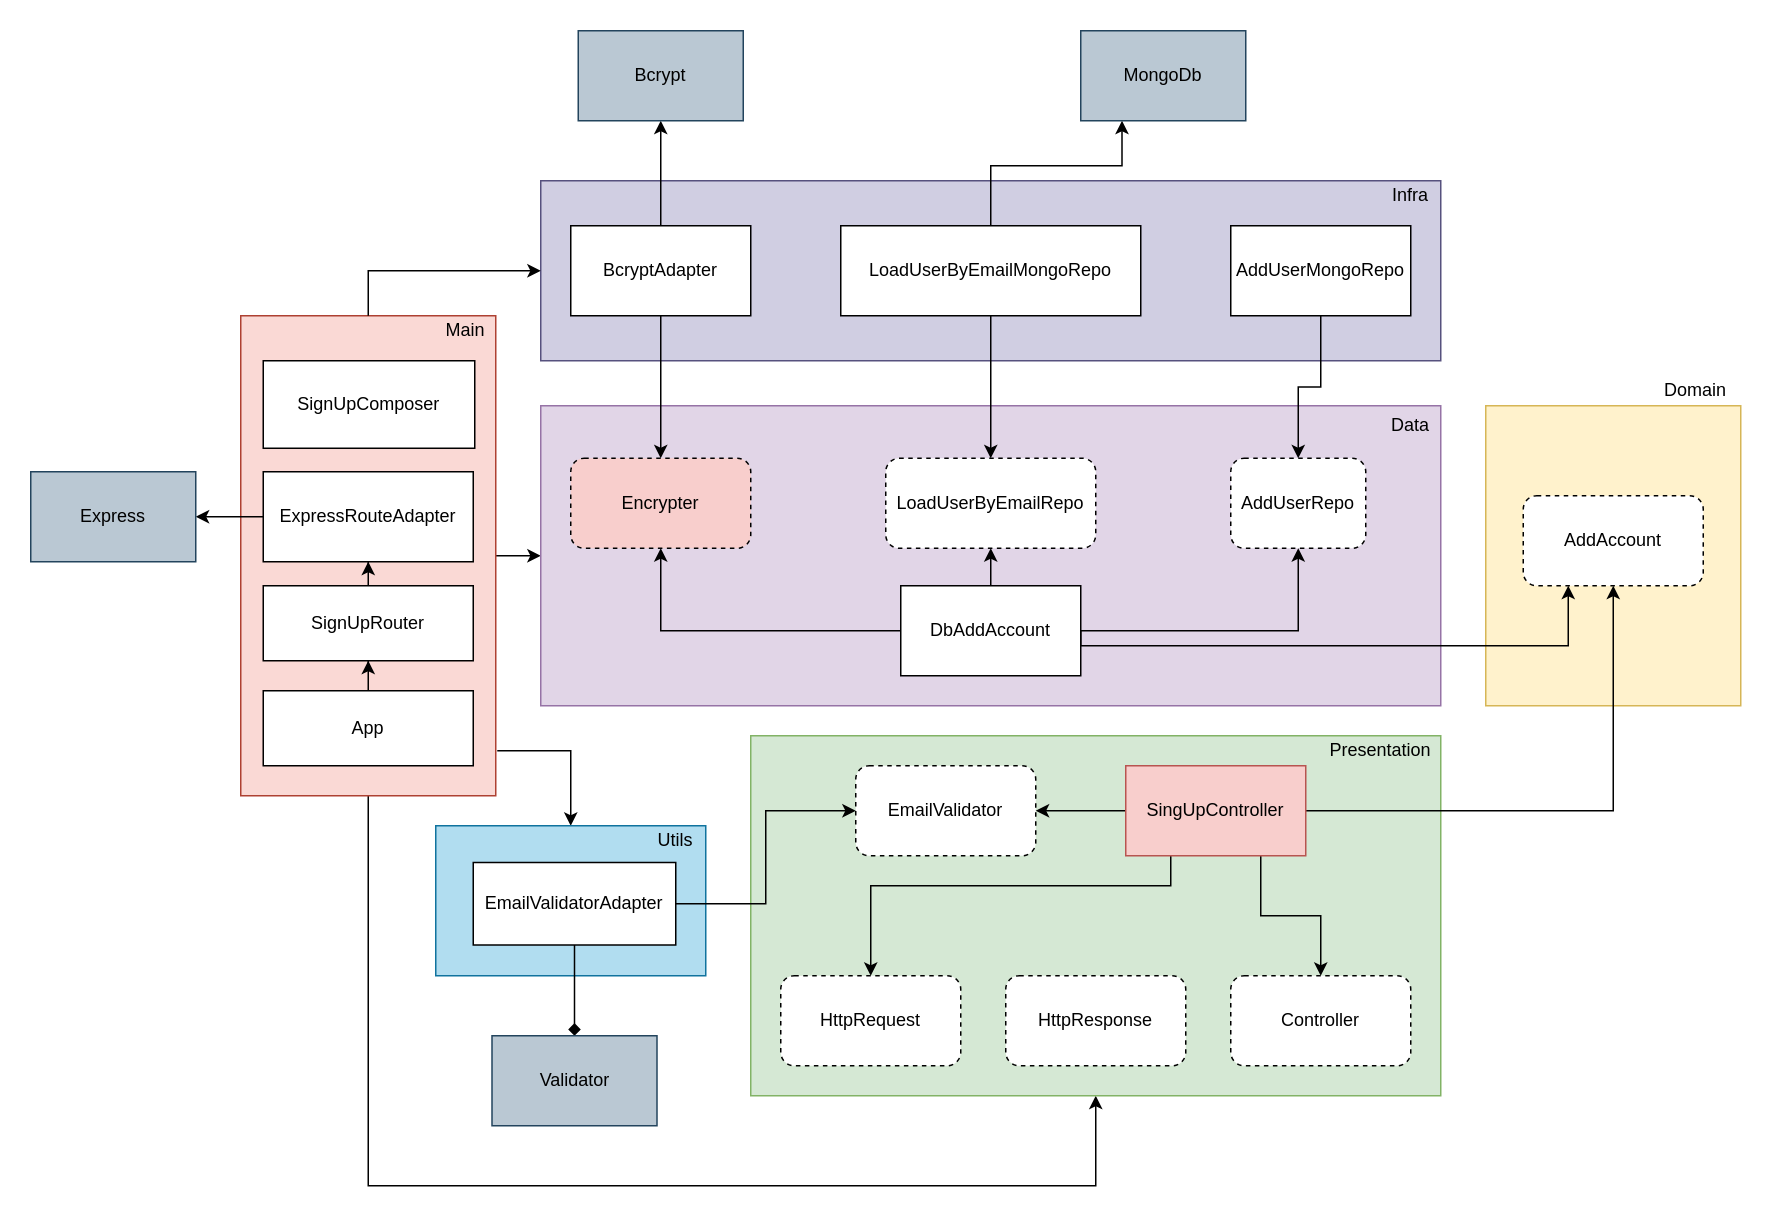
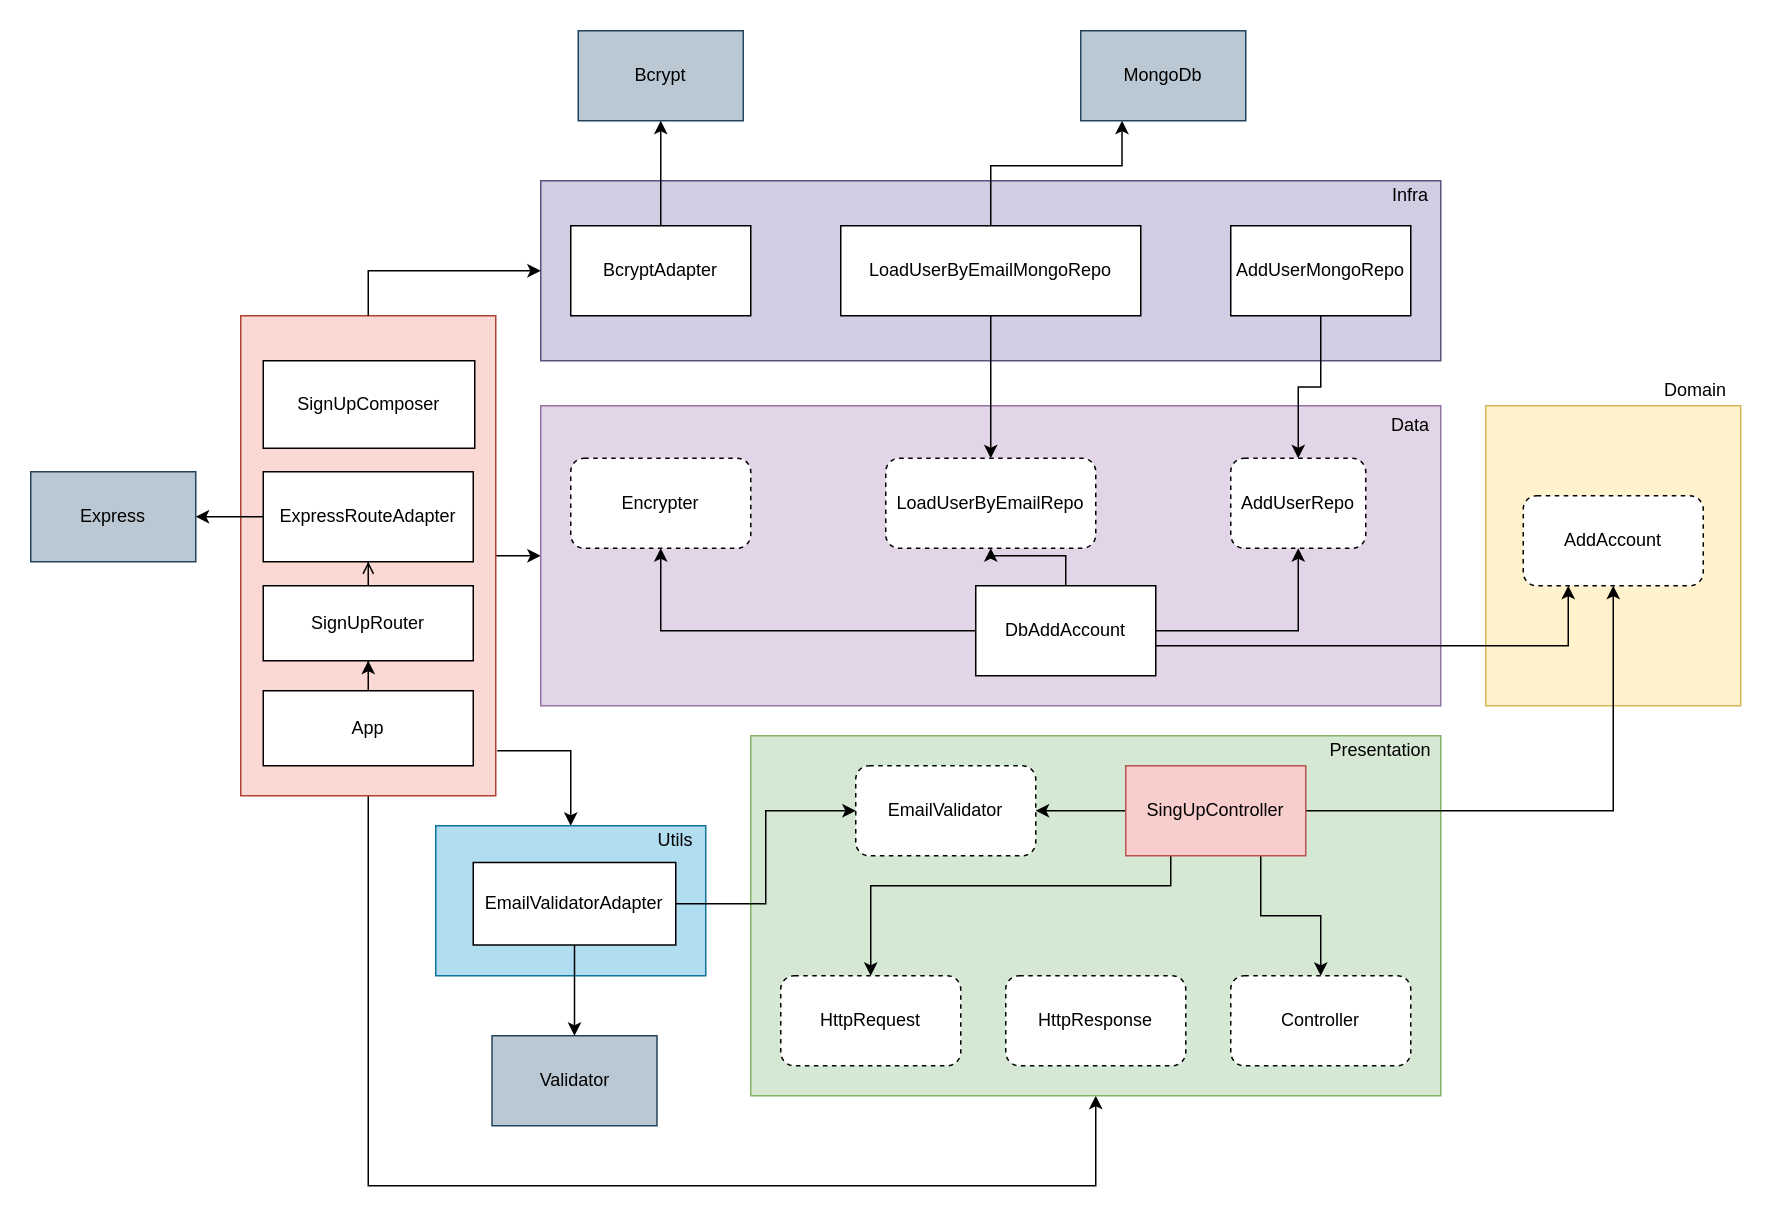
(466, 331) -> none
(661, 382) -> none
(661, 503) -> (661, 503)
(368, 573) -> (368, 570)
(991, 631) -> (1066, 631)
(575, 1023) -> (575, 1024)
